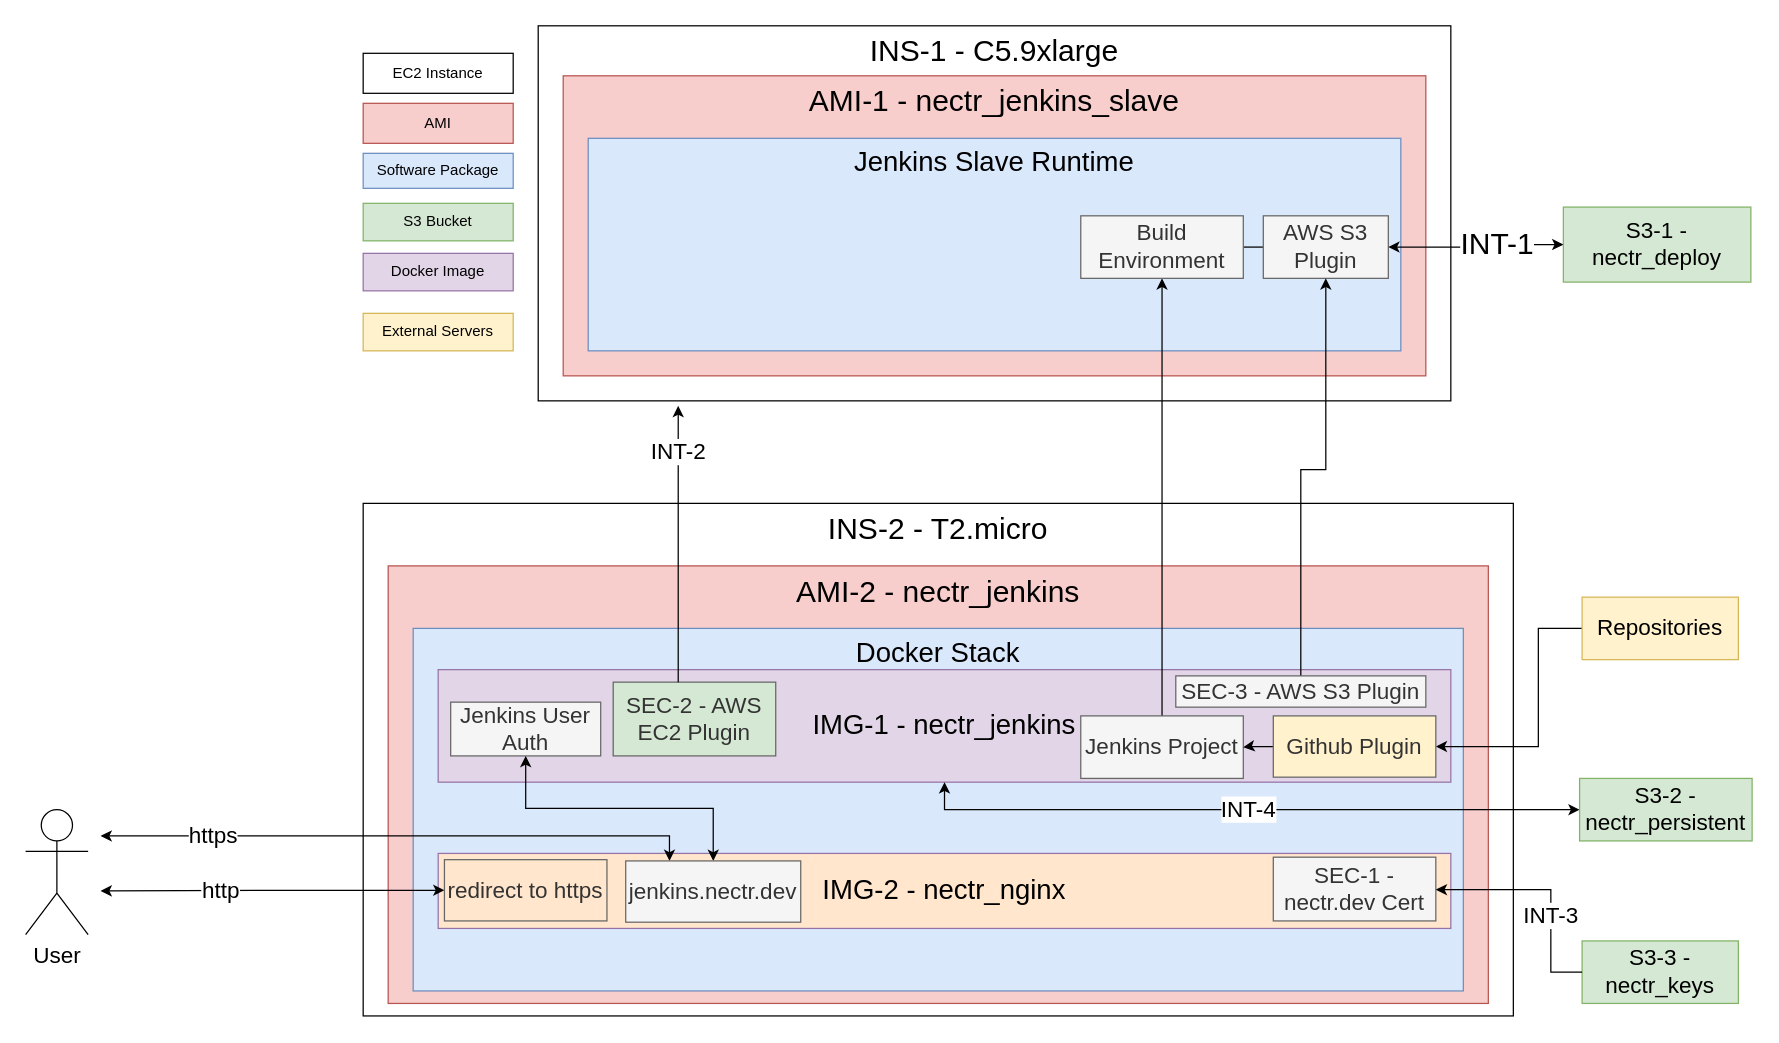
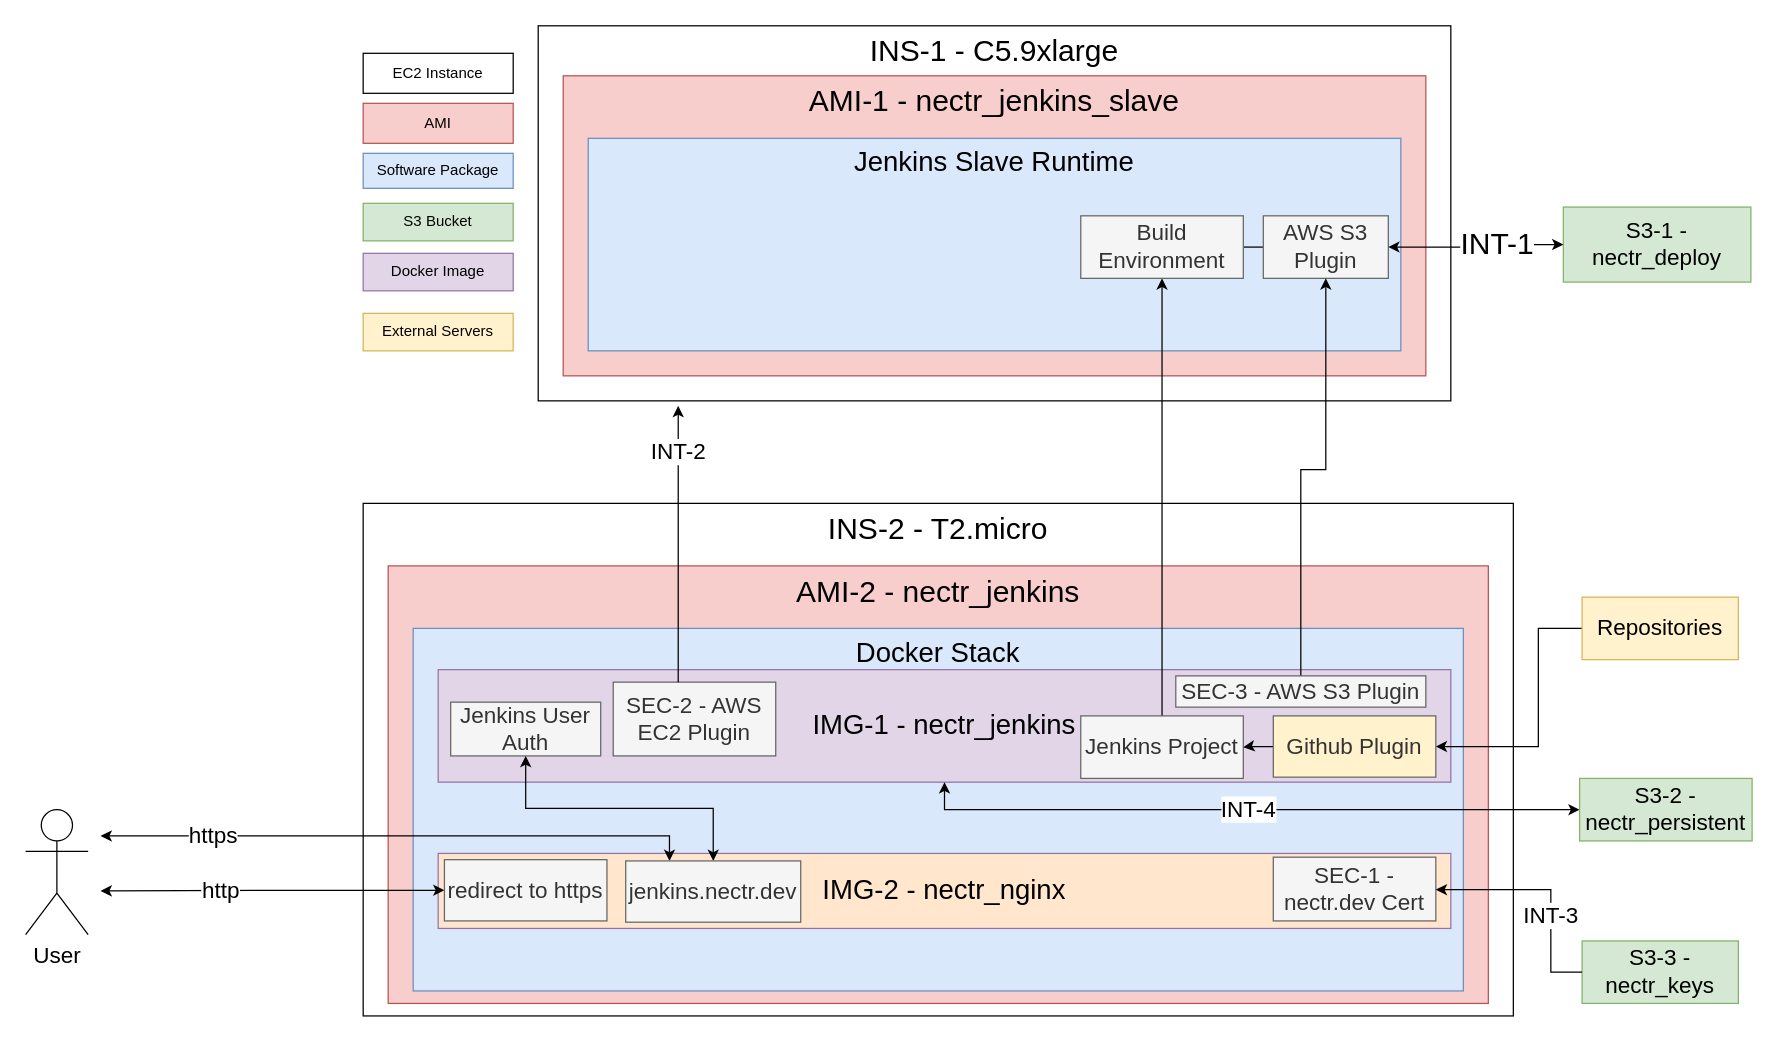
(694, 719) -> (694, 719)
(526, 890) -> (526, 890)
